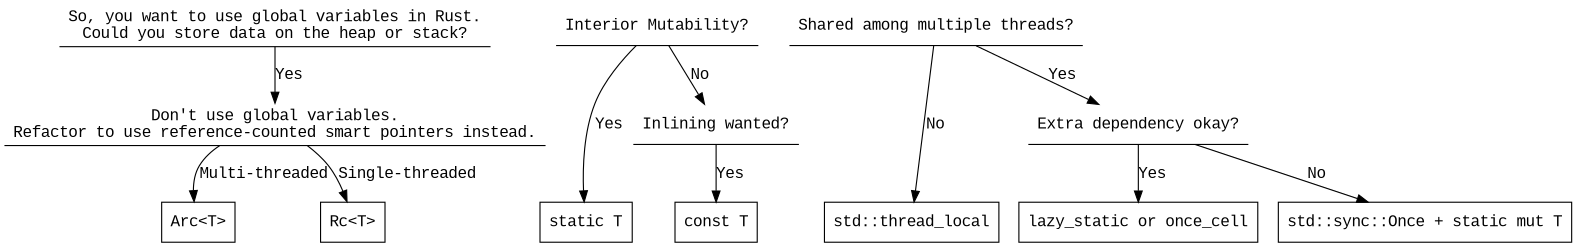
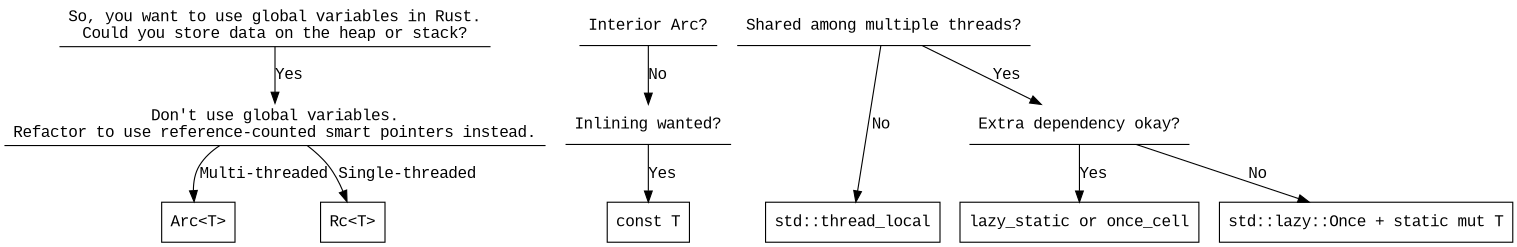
(657, 26) -> (648, 26)
(586, 222) -> none
(1425, 222) -> (1366, 222)
